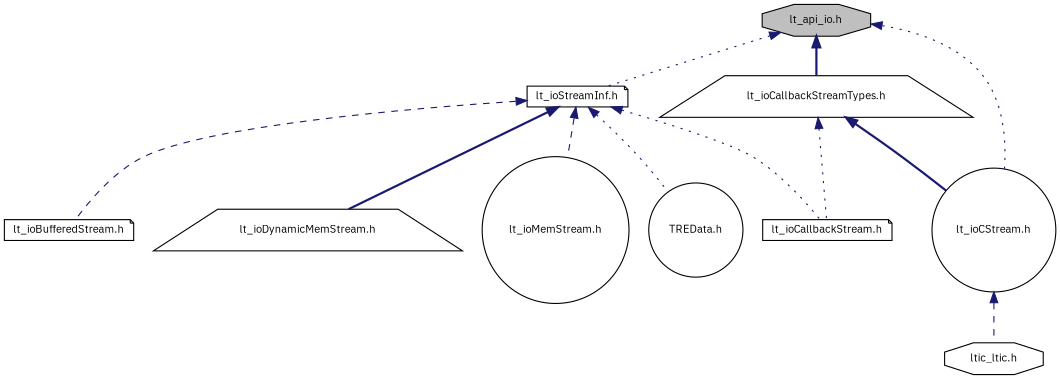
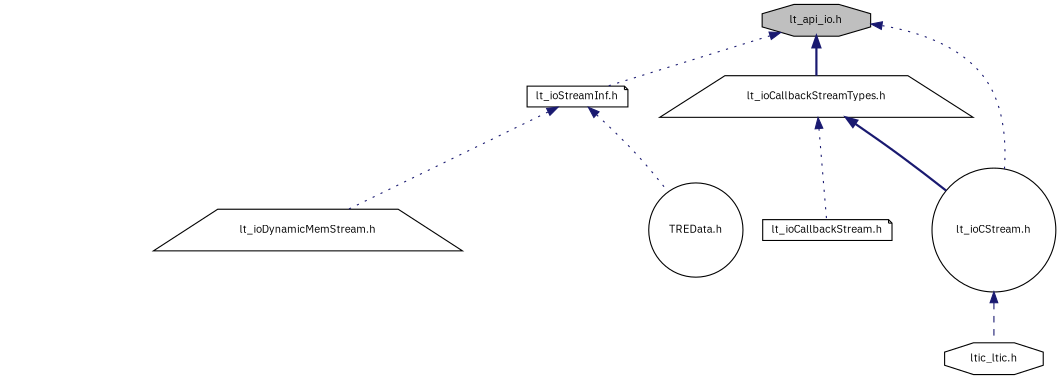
(732, 147) -> none
(448, 161) -> (448, 161)
(69, 230) -> none
(556, 230) -> none
